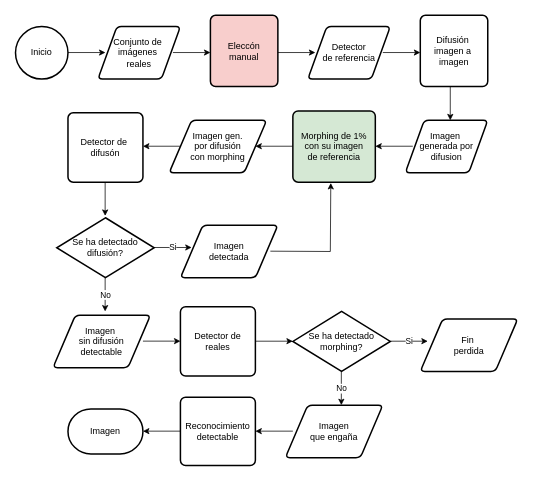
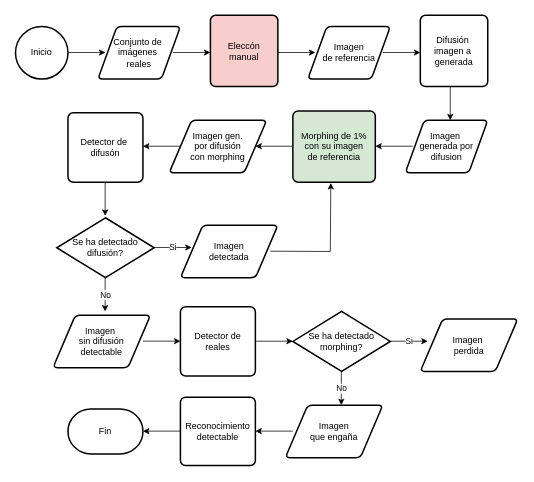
(454, 51) -> (454, 51)
(349, 53) -> (349, 53)
(469, 345) -> (469, 345)
(105, 432) -> (105, 432)
